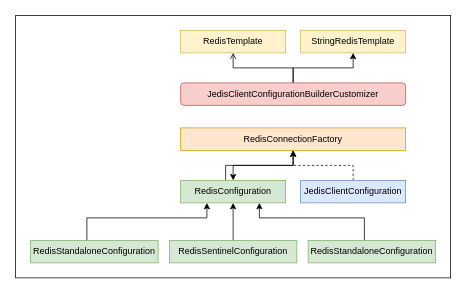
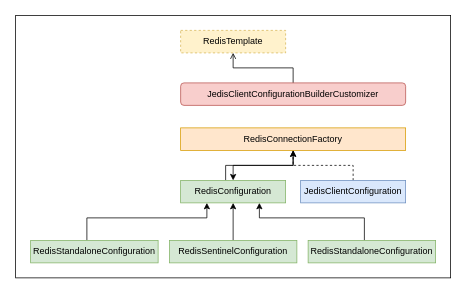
(233, 42) -> (233, 42)
(353, 42) -> none
(353, 65) -> none
